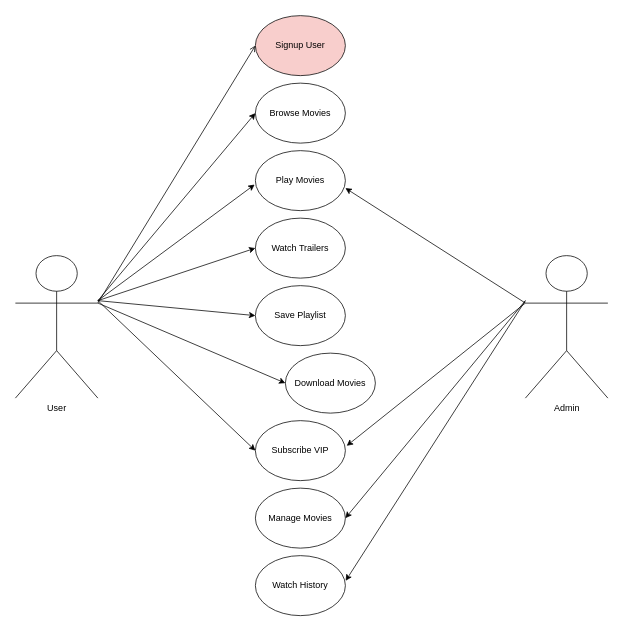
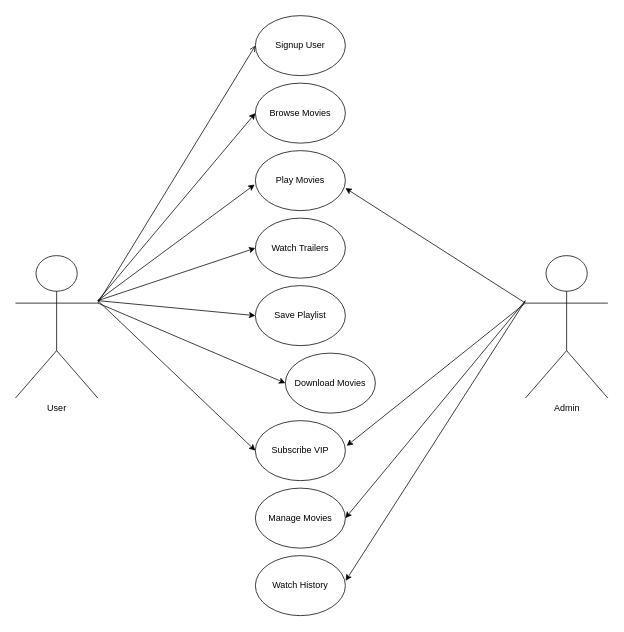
(300, 45) -> (300, 45)
